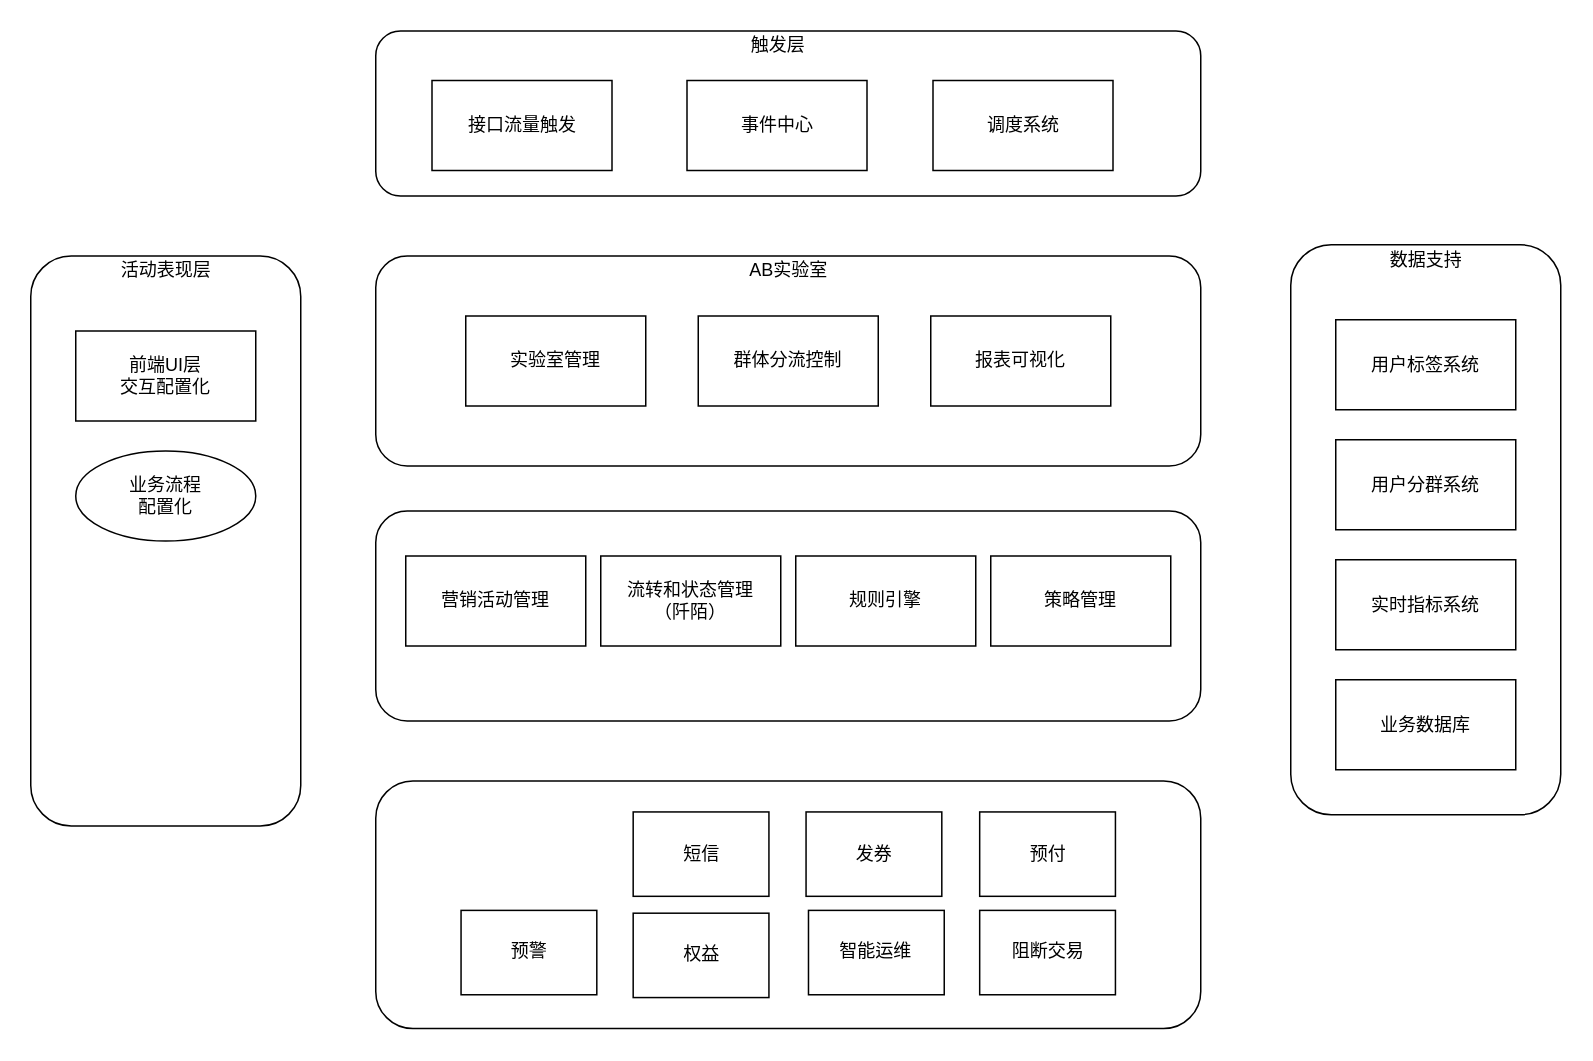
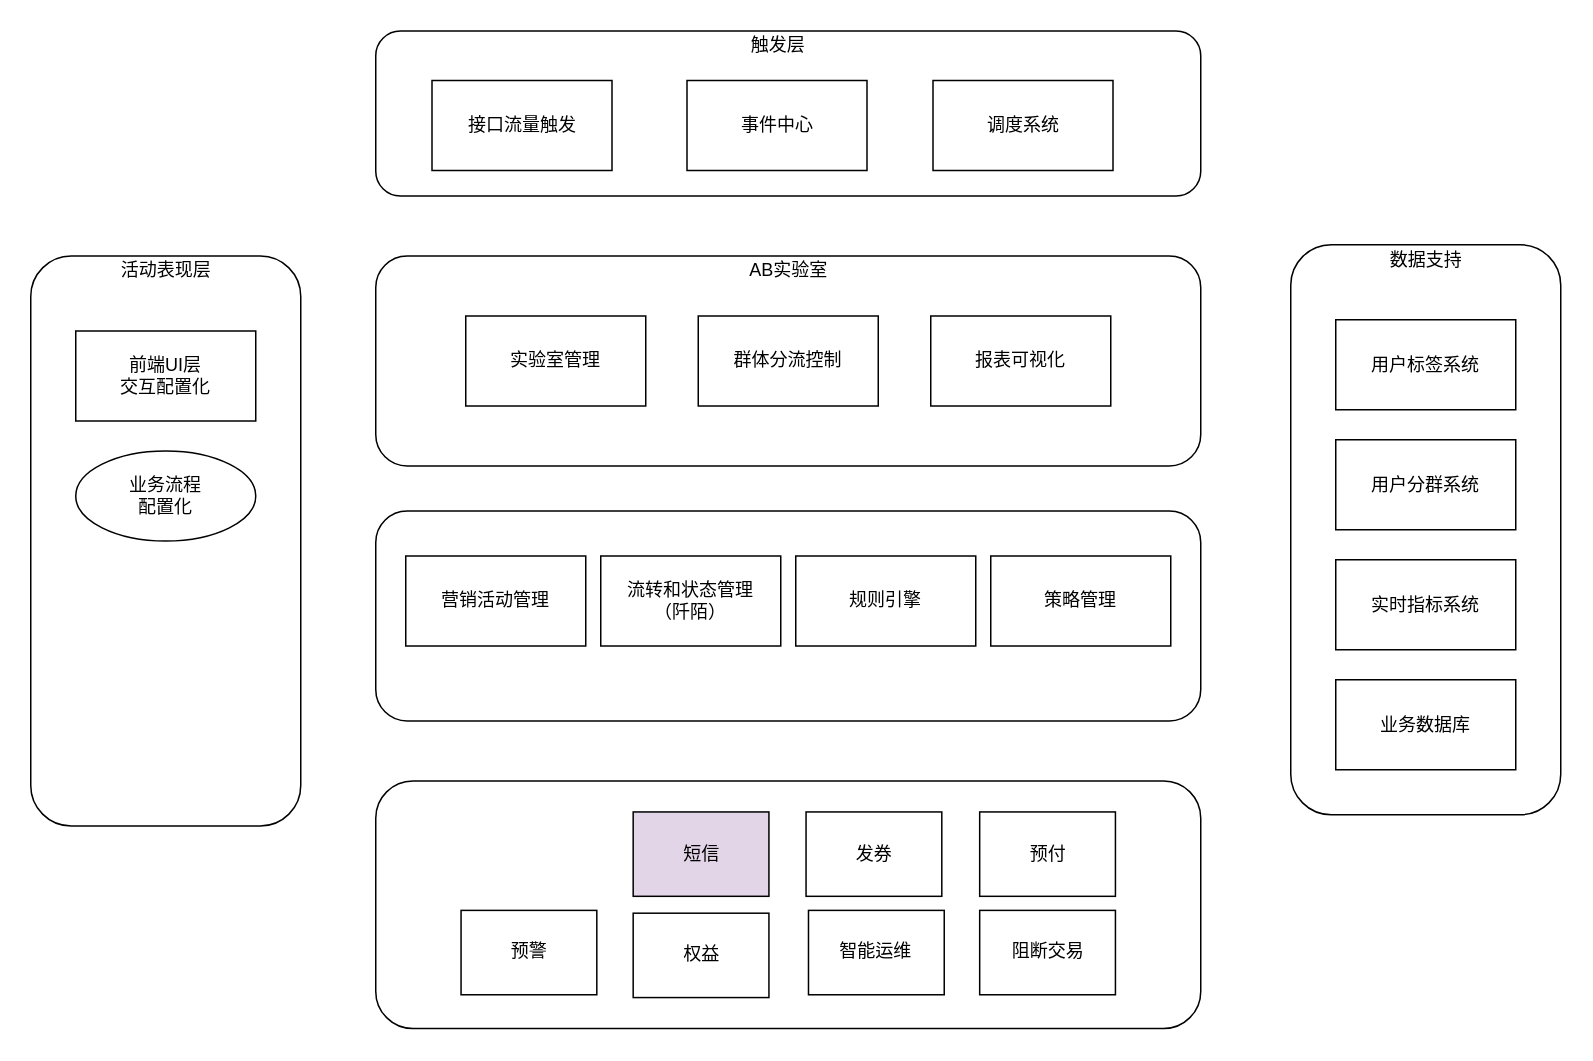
(701, 854) -> (701, 854)
